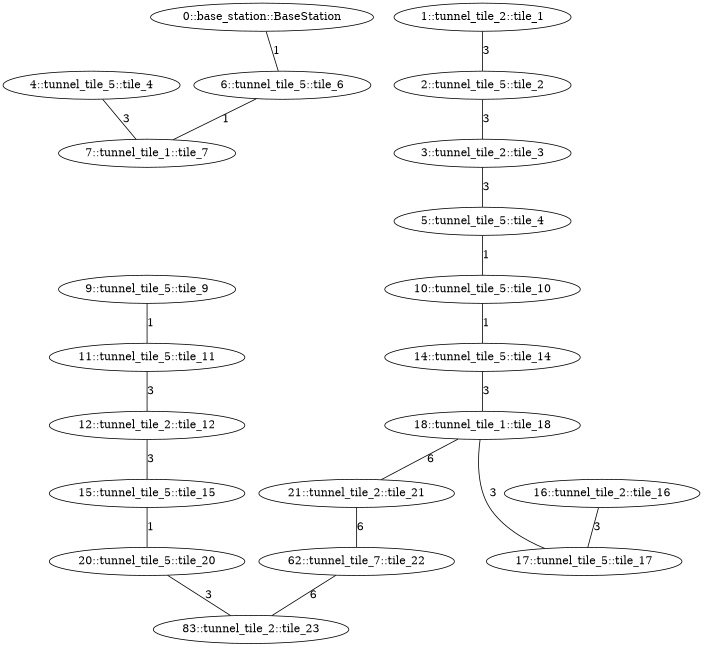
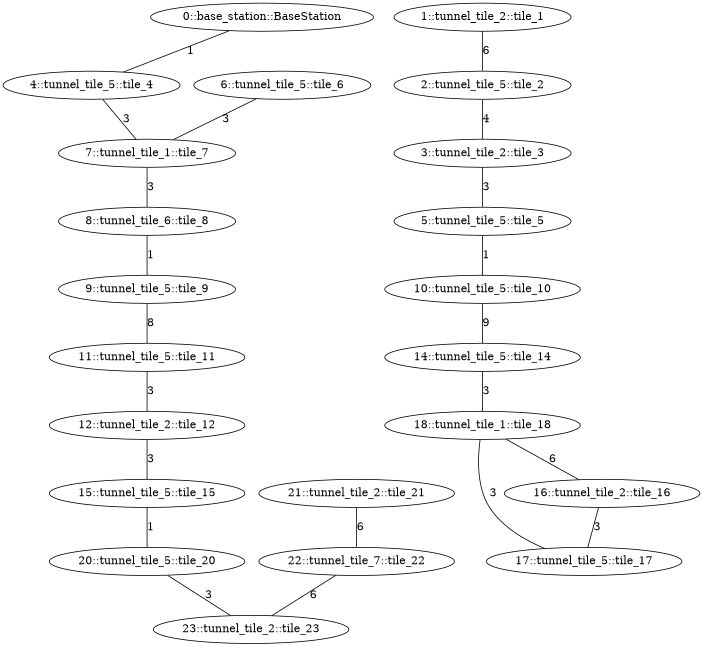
(272, 51) -> (176, 51)
(486, 51) -> (486, 51)
(226, 119) -> (226, 119)
(486, 119) -> (486, 119)
none -> (147, 221)
(483, 221) -> (483, 221)
(151, 323) -> (151, 323)
(486, 323) -> (486, 323)
(420, 459) -> (542, 459)
(357, 561) -> (357, 561)
(251, 629) -> (251, 629)
